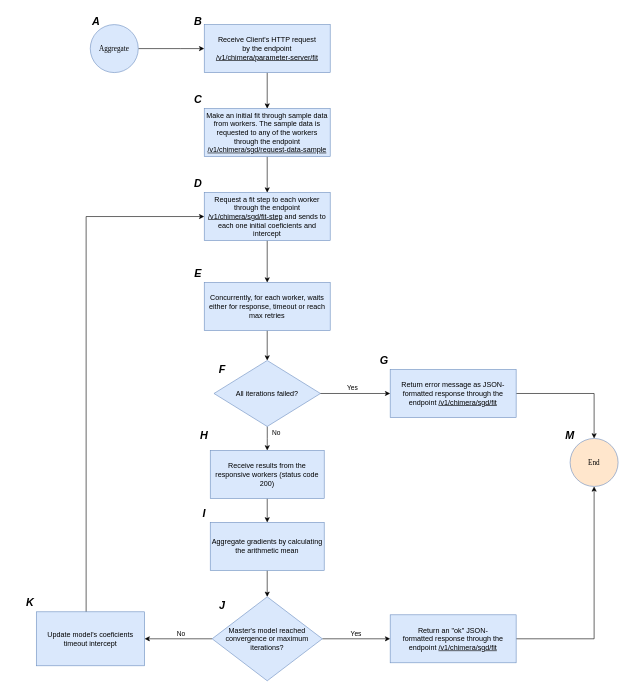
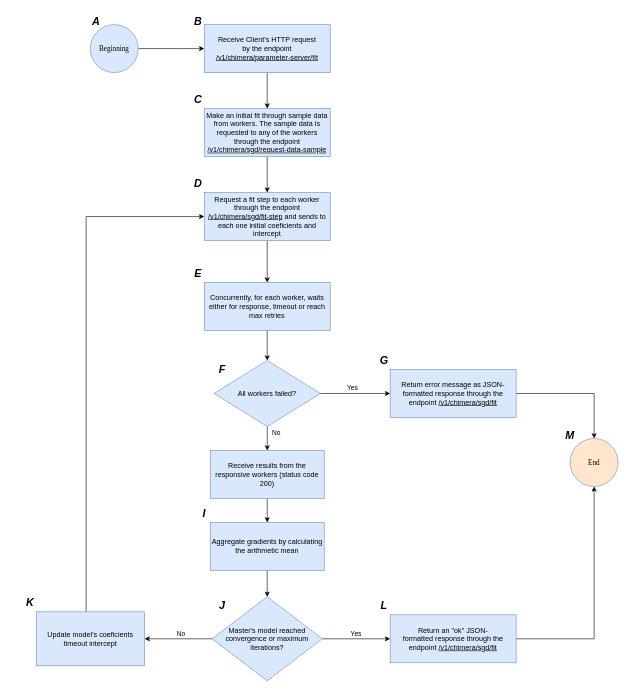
(114, 48) -> (114, 48)
(267, 393) -> (267, 393)
(204, 435) -> none
none -> (384, 606)
